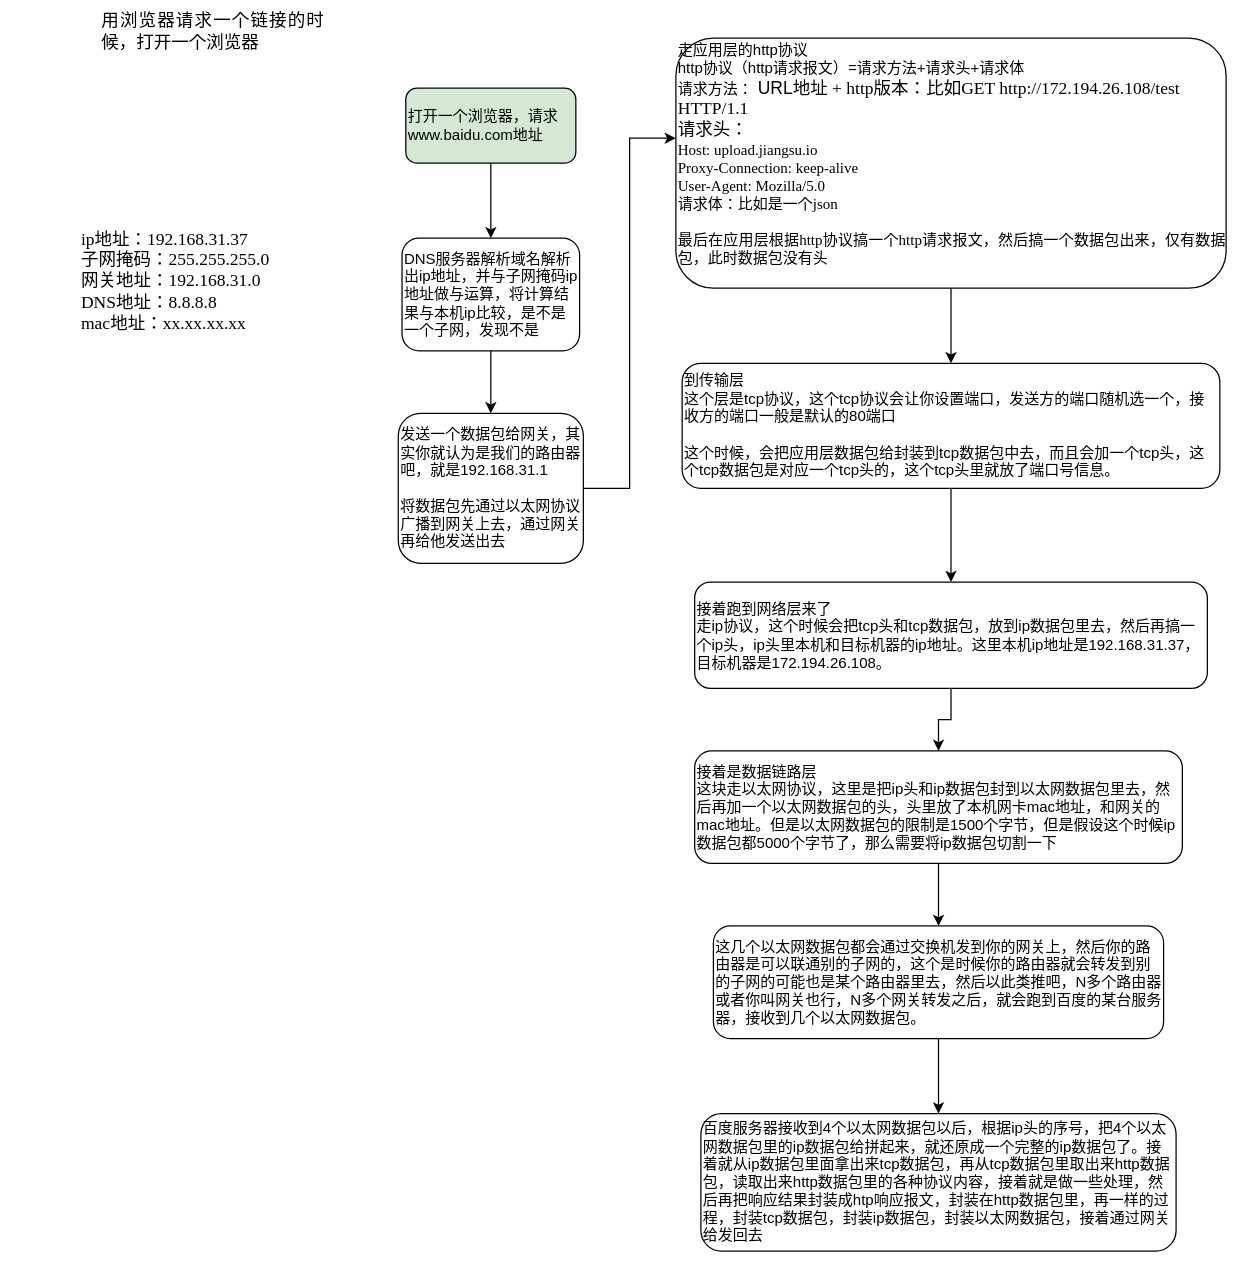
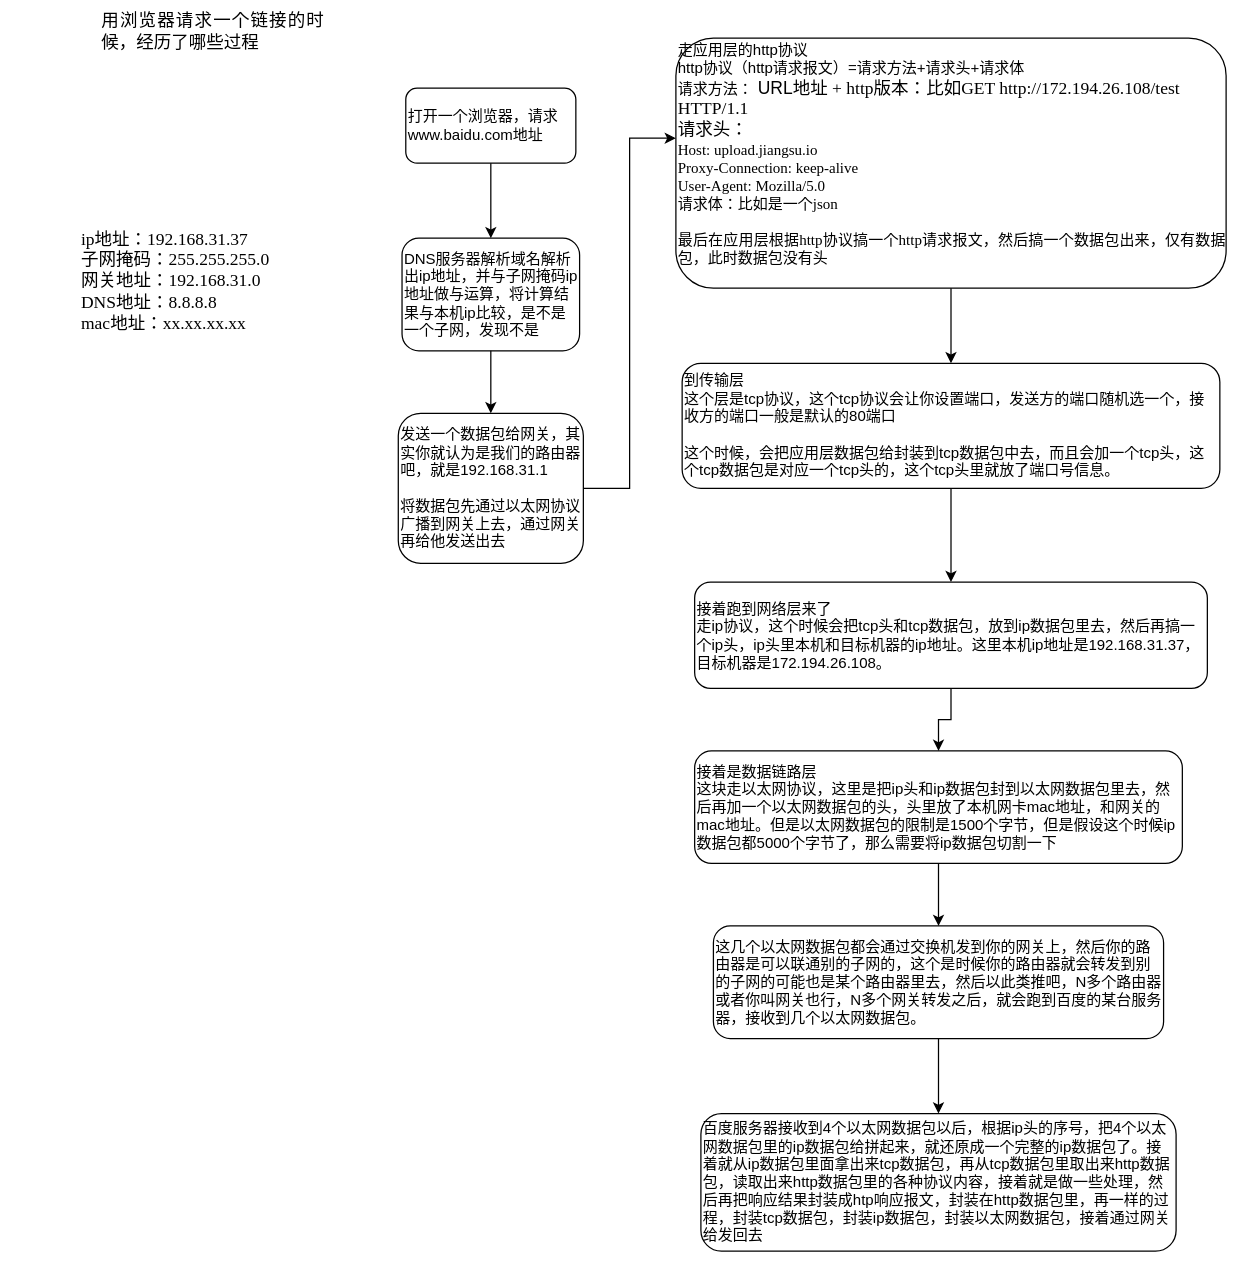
(213, 32) -> (213, 32)
(491, 126) -> (491, 126)
